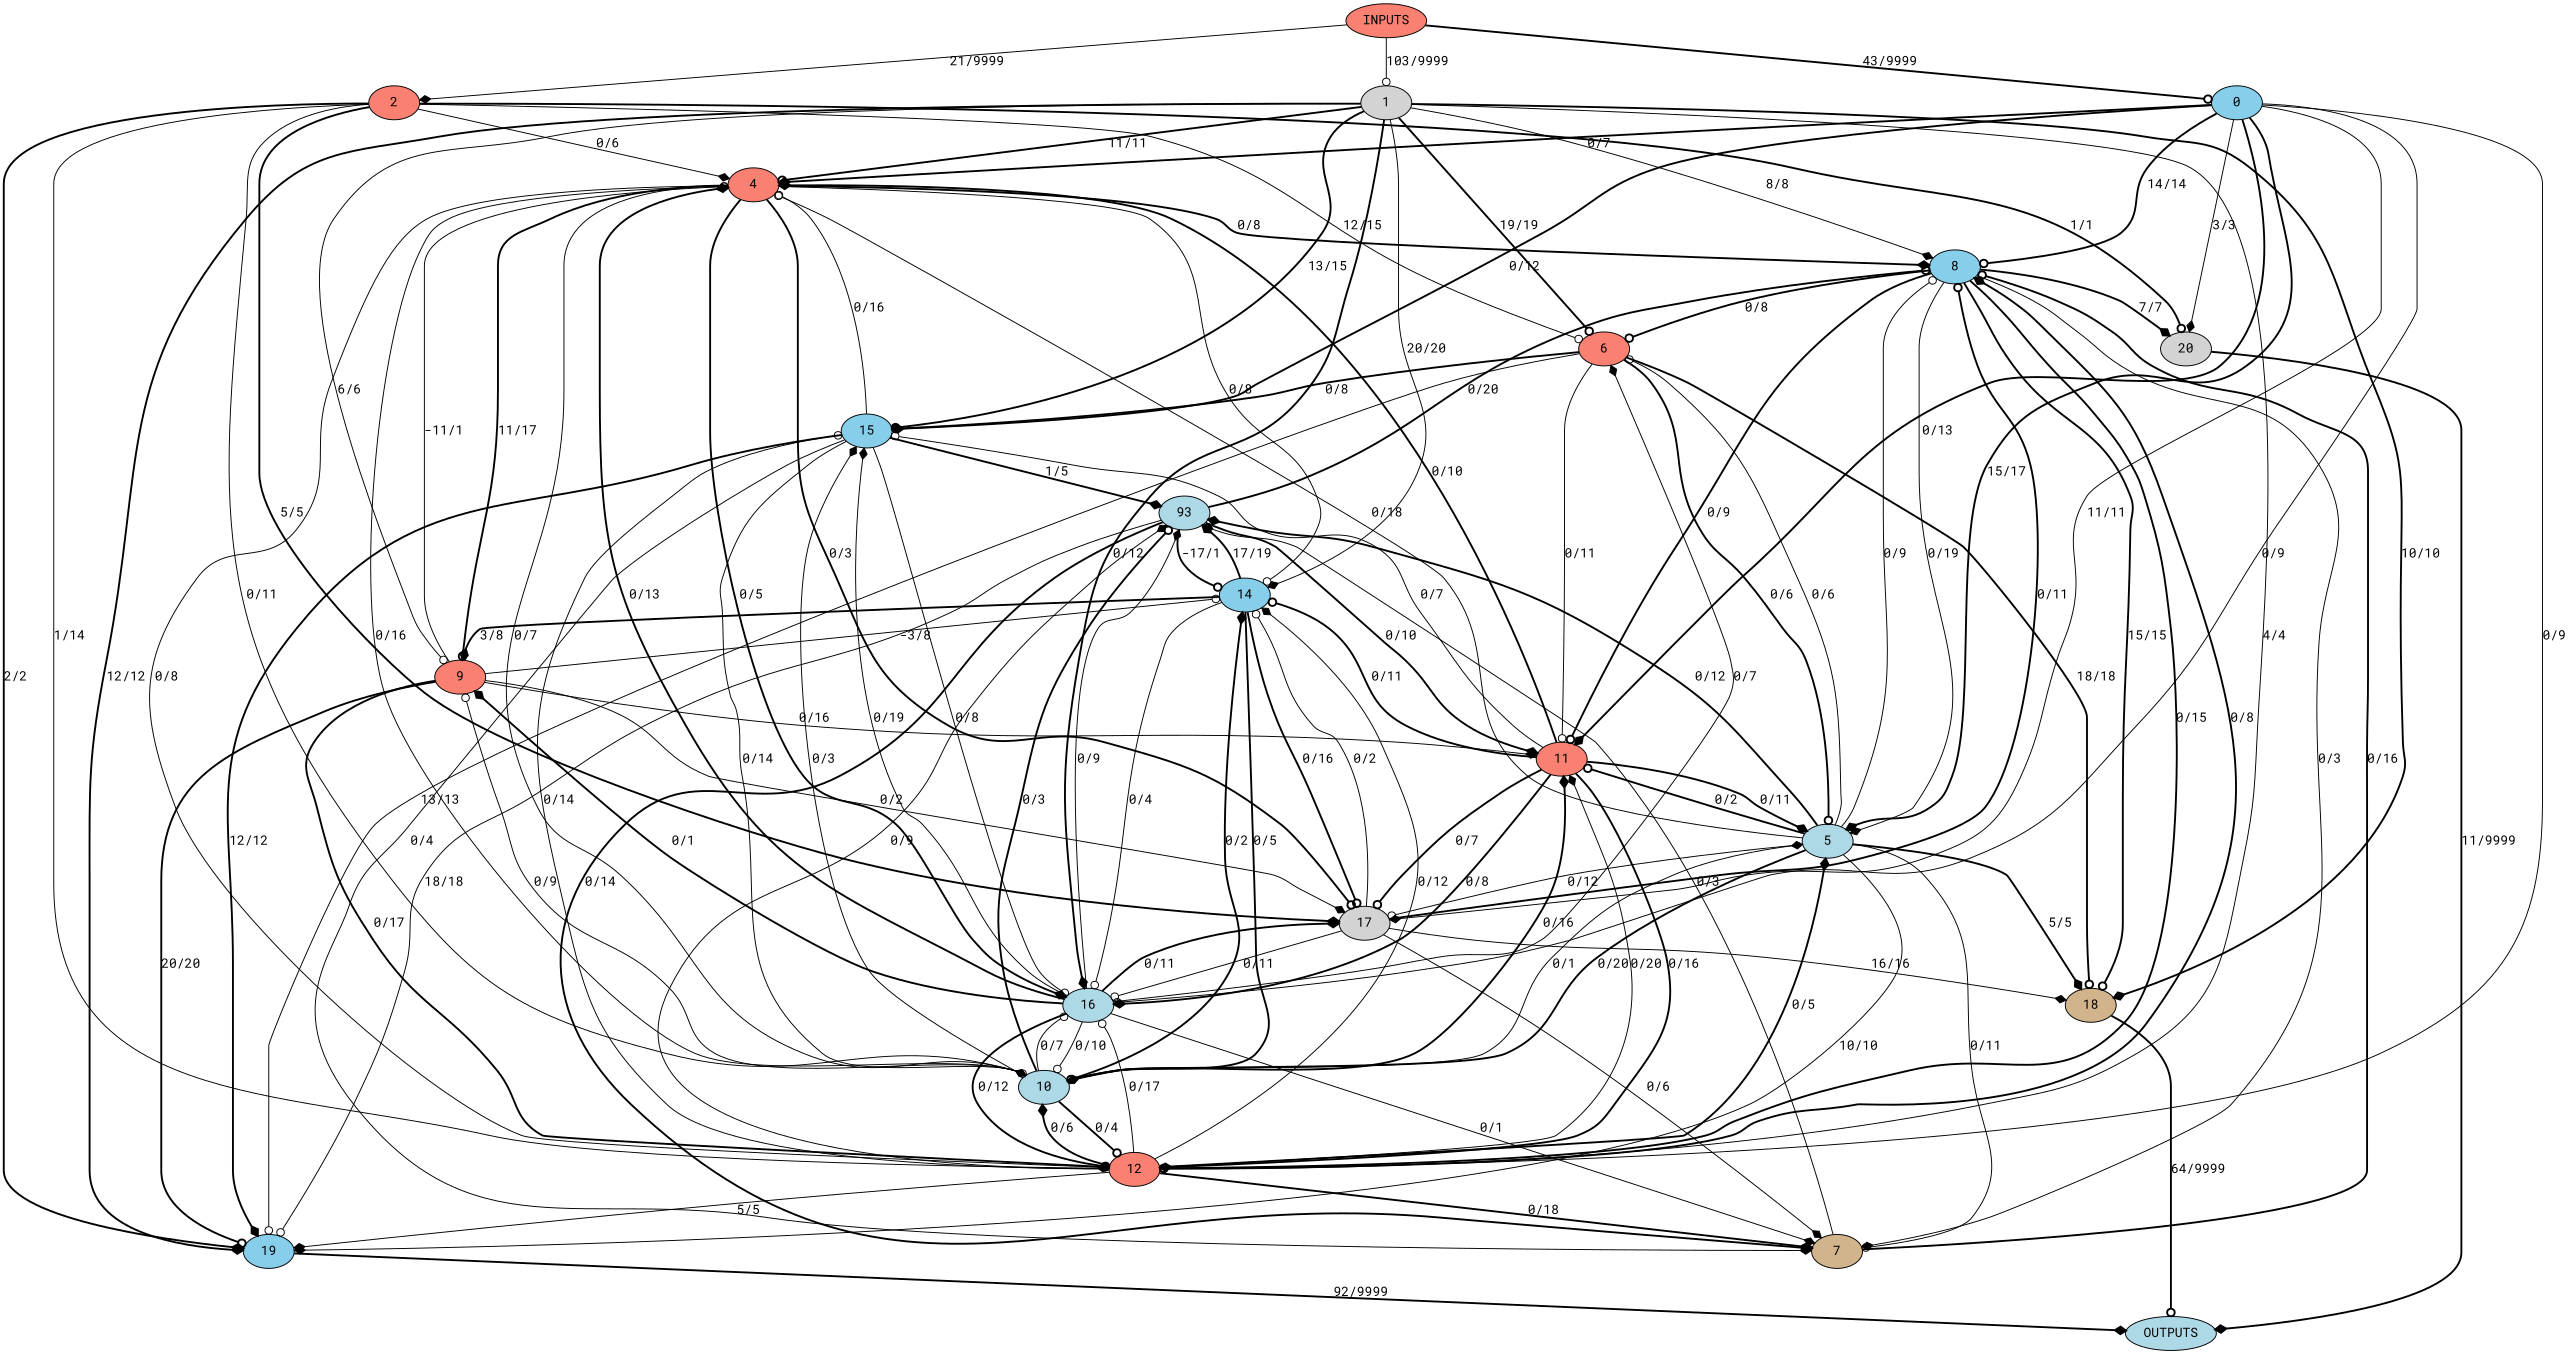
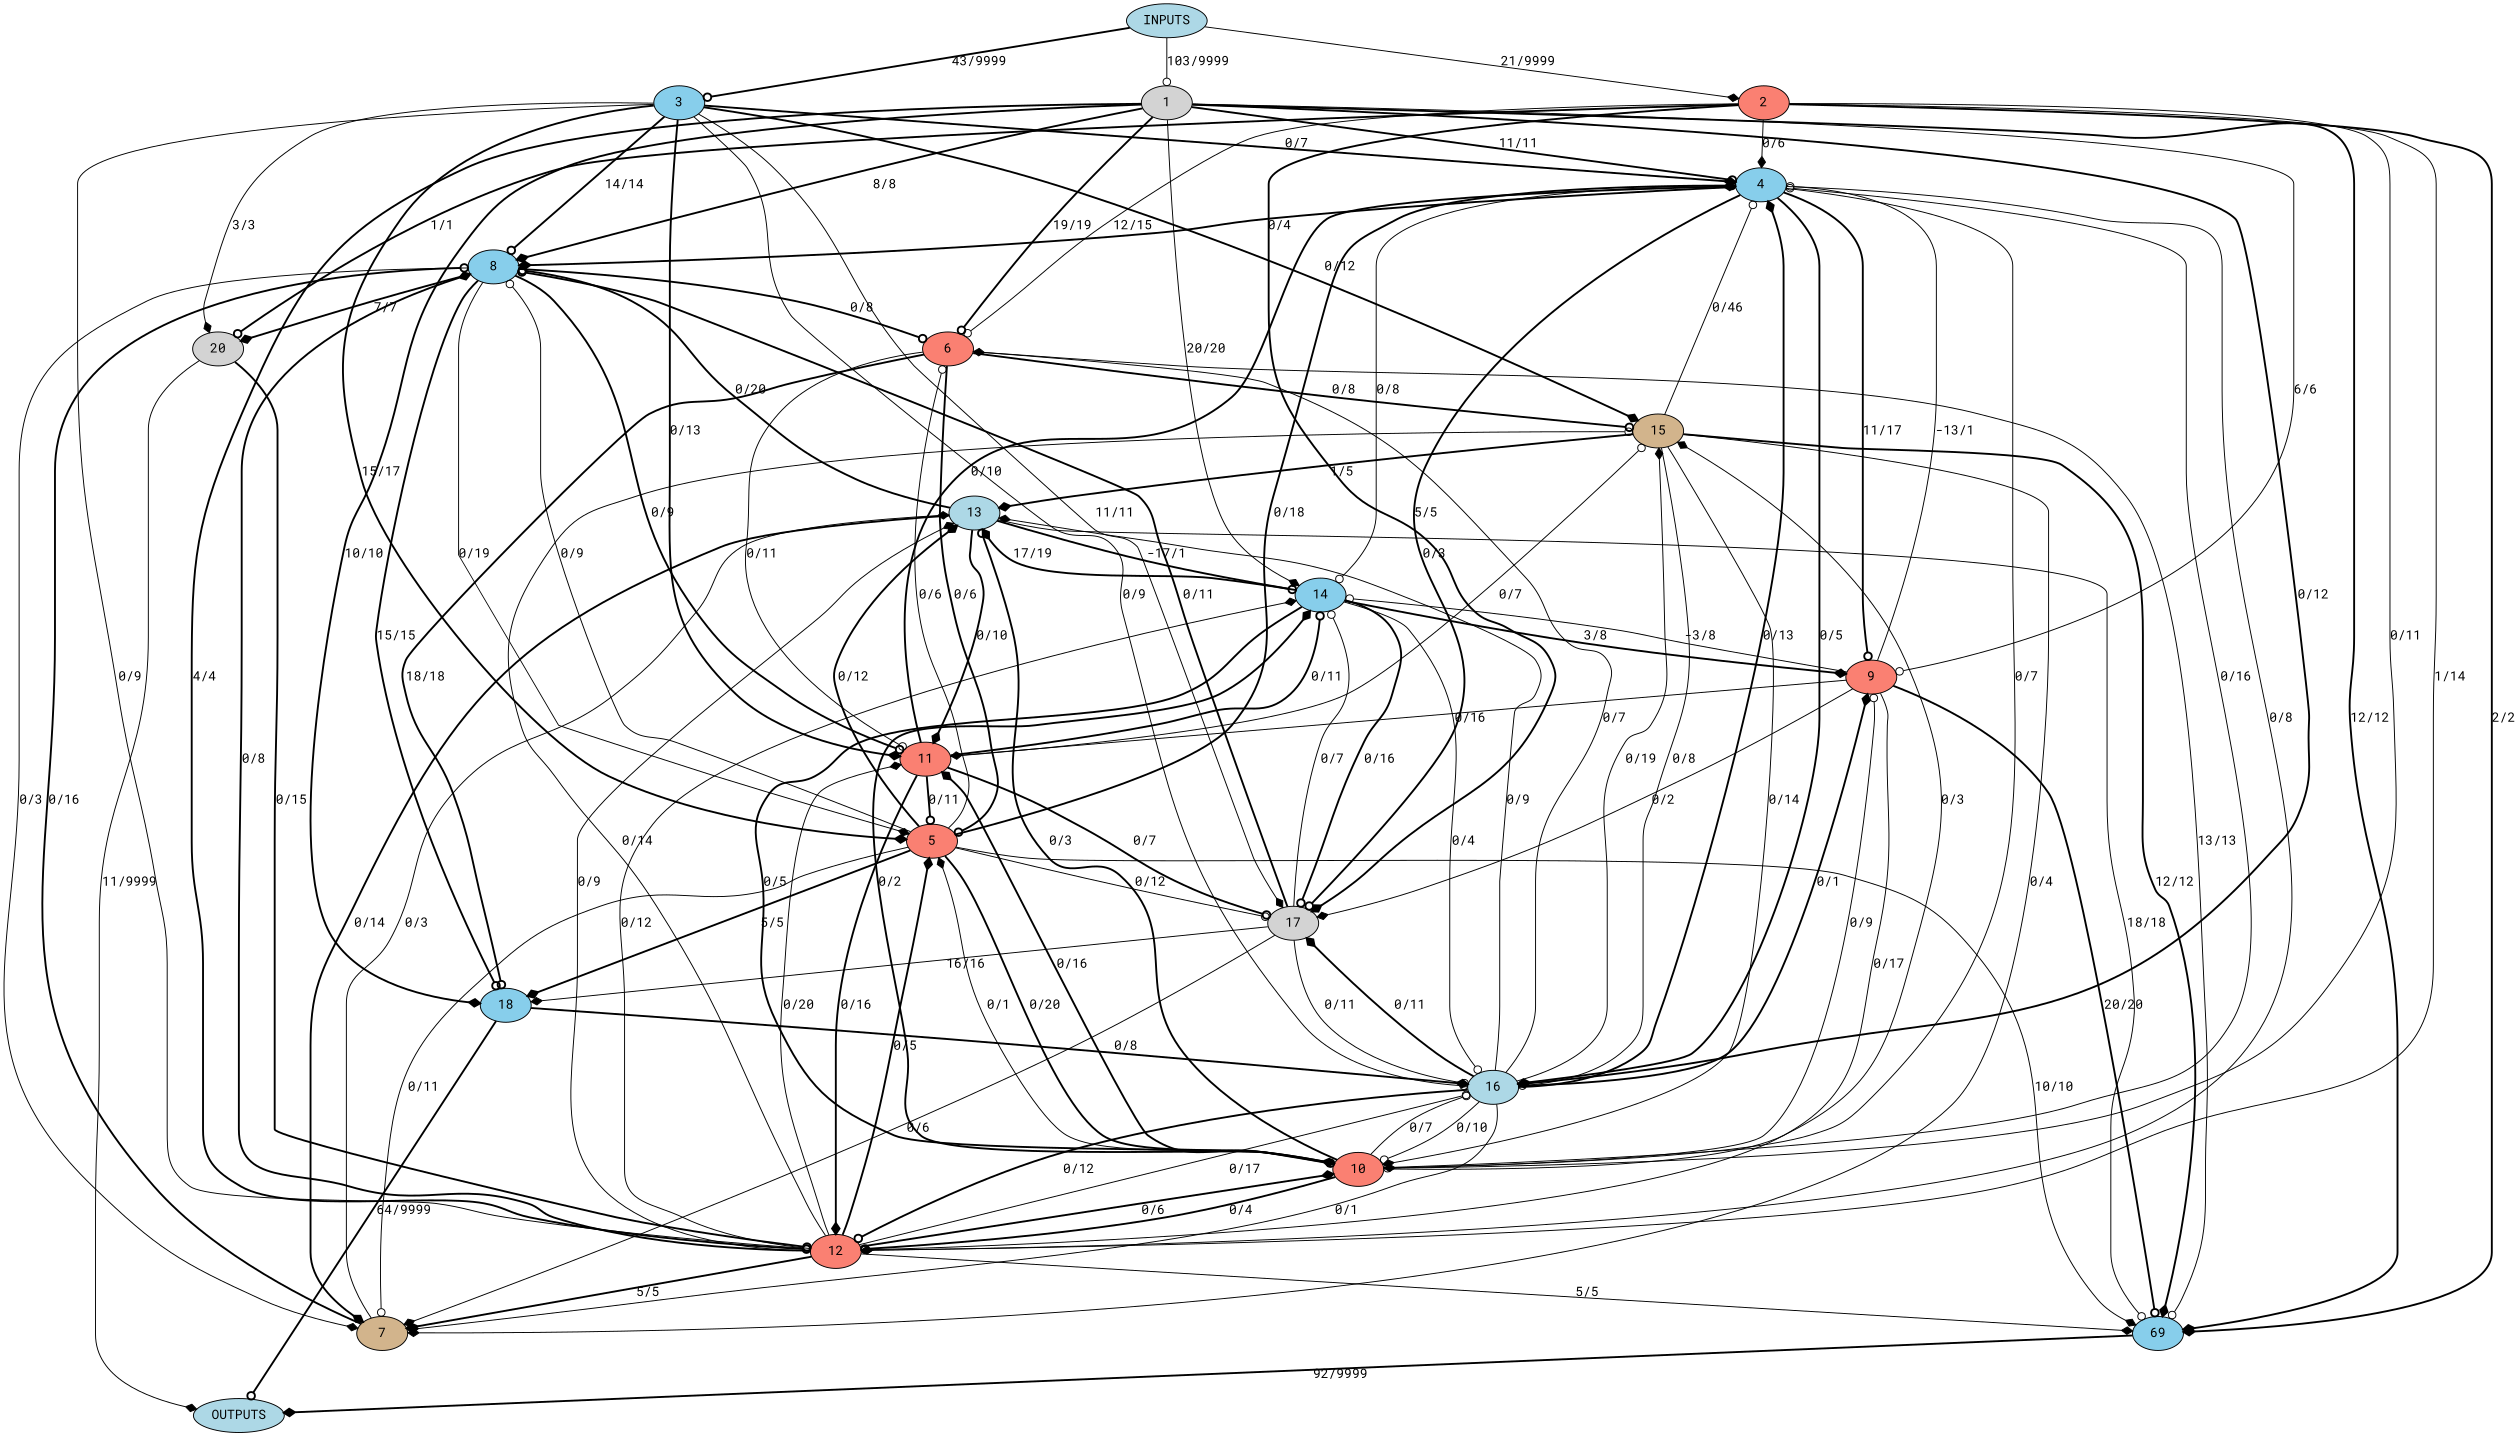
(1386, 21) -> (1167, 21)
(2237, 103) -> (679, 103)
(1682, 175) -> (834, 178)
(754, 185) -> (1761, 185)
(1249, 226) -> (1280, 226)
(869, 308) -> (1728, 308)
(1195, 340) -> none
(444, 431) -> (1955, 431)
(867, 431) -> (1658, 431)
(1335, 507) -> (1289, 442)
(1184, 513) -> (974, 513)
(2258, 720) -> (195, 576)
(1365, 759) -> (1332, 759)
(1697, 780) -> (928, 796)
(1698, 802) -> none
(2461, 834) -> (101, 897)
(1828, 841) -> (932, 841)
(1373, 953) -> (971, 1041)
(2091, 1005) -> (506, 1005)
(2055, 1062) -> (275, 1009)
(1044, 1087) -> (1358, 1169)
(522, 1117) -> (1568, 1194)
(1544, 1210) -> (648, 1292)
(269, 1251) -> (2158, 1333)
